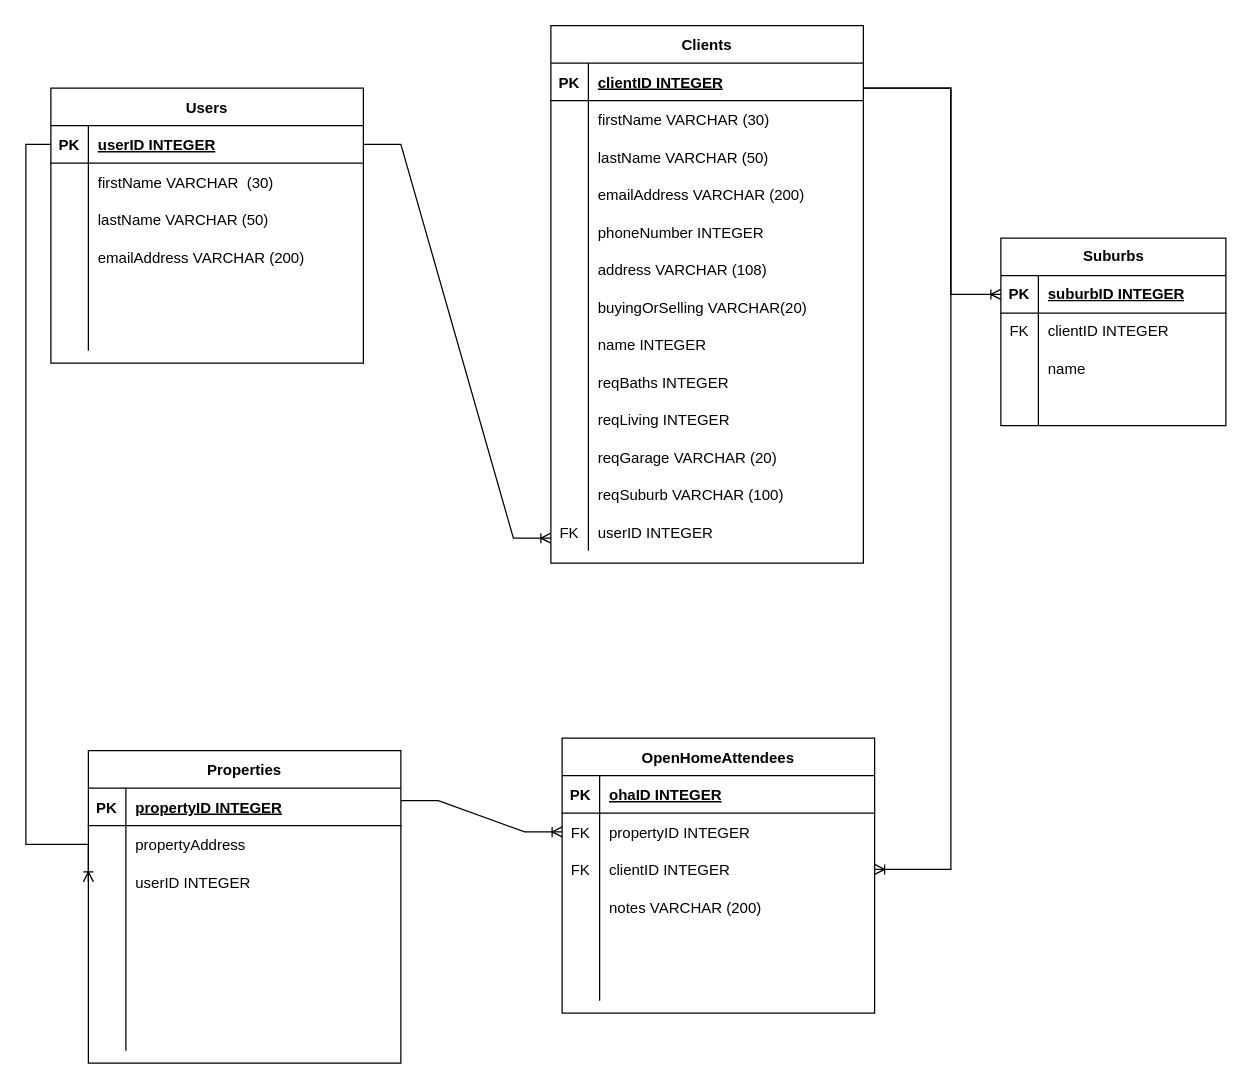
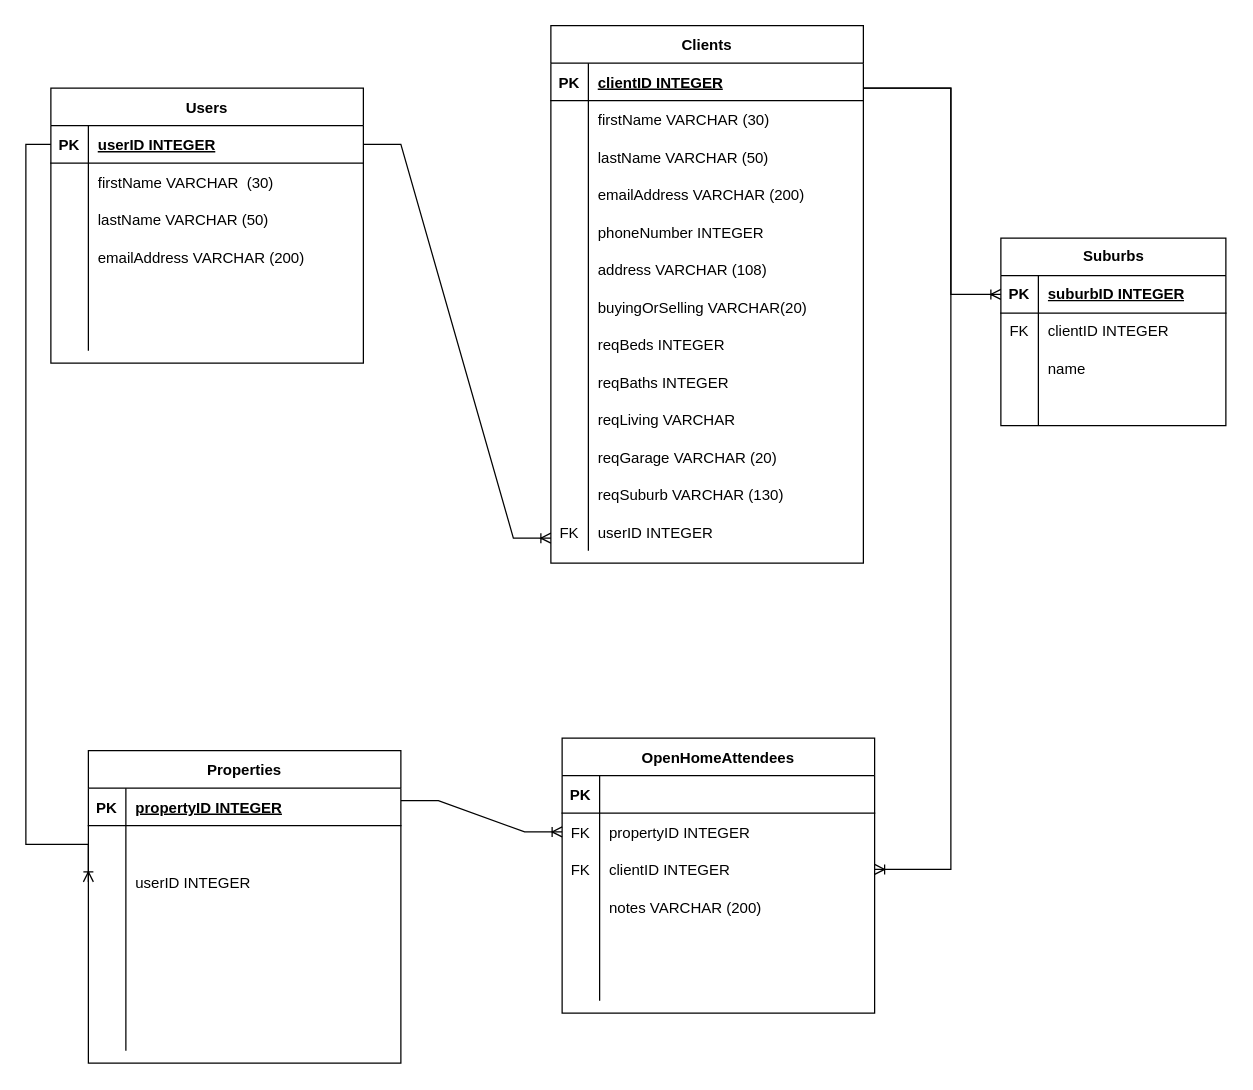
(646, 345) -> (659, 345)
(663, 420) -> (663, 420)
(690, 495) -> (690, 495)
(737, 794) -> none
(263, 844) -> none
